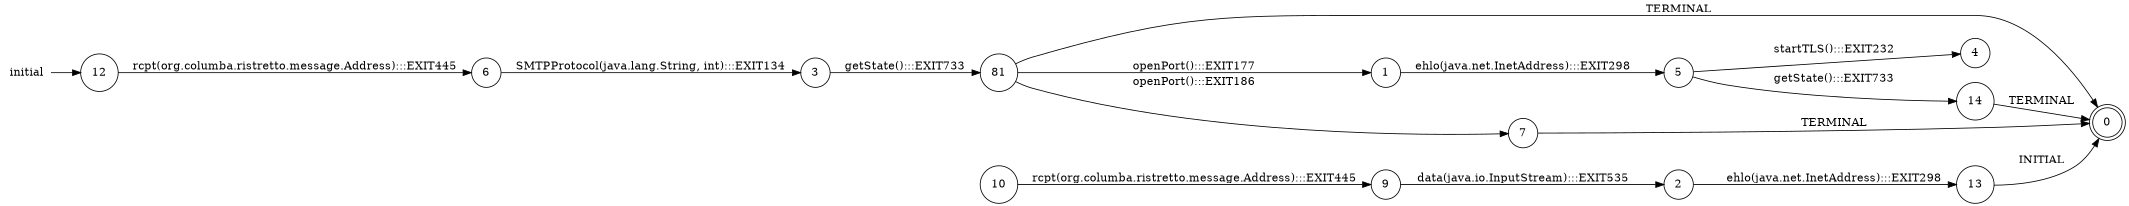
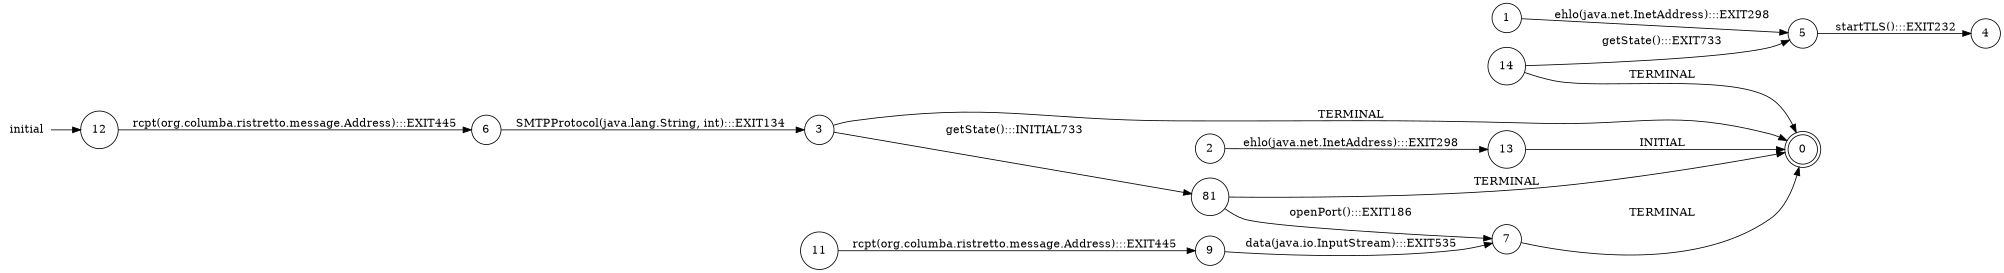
(905, 67) -> (1015, 130)
(1190, 73) -> none
(1820, 96) -> (1654, 60)
none -> (1307, 121)
(999, 185) -> (819, 251)
(1528, 185) -> (1355, 256)
